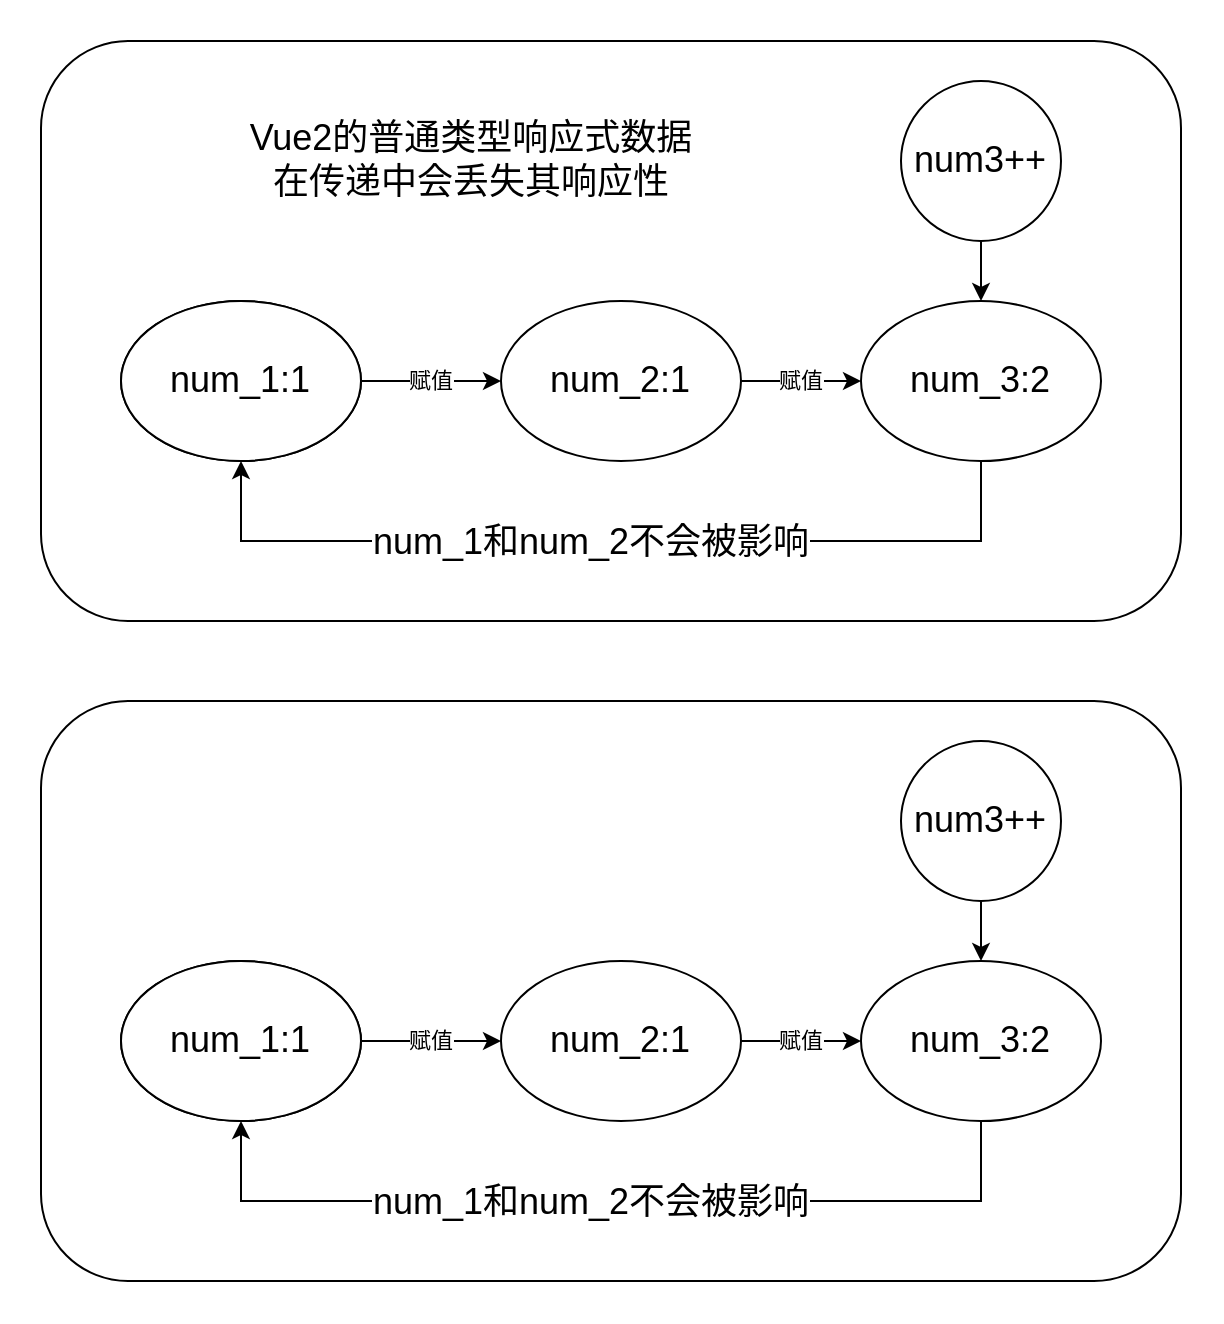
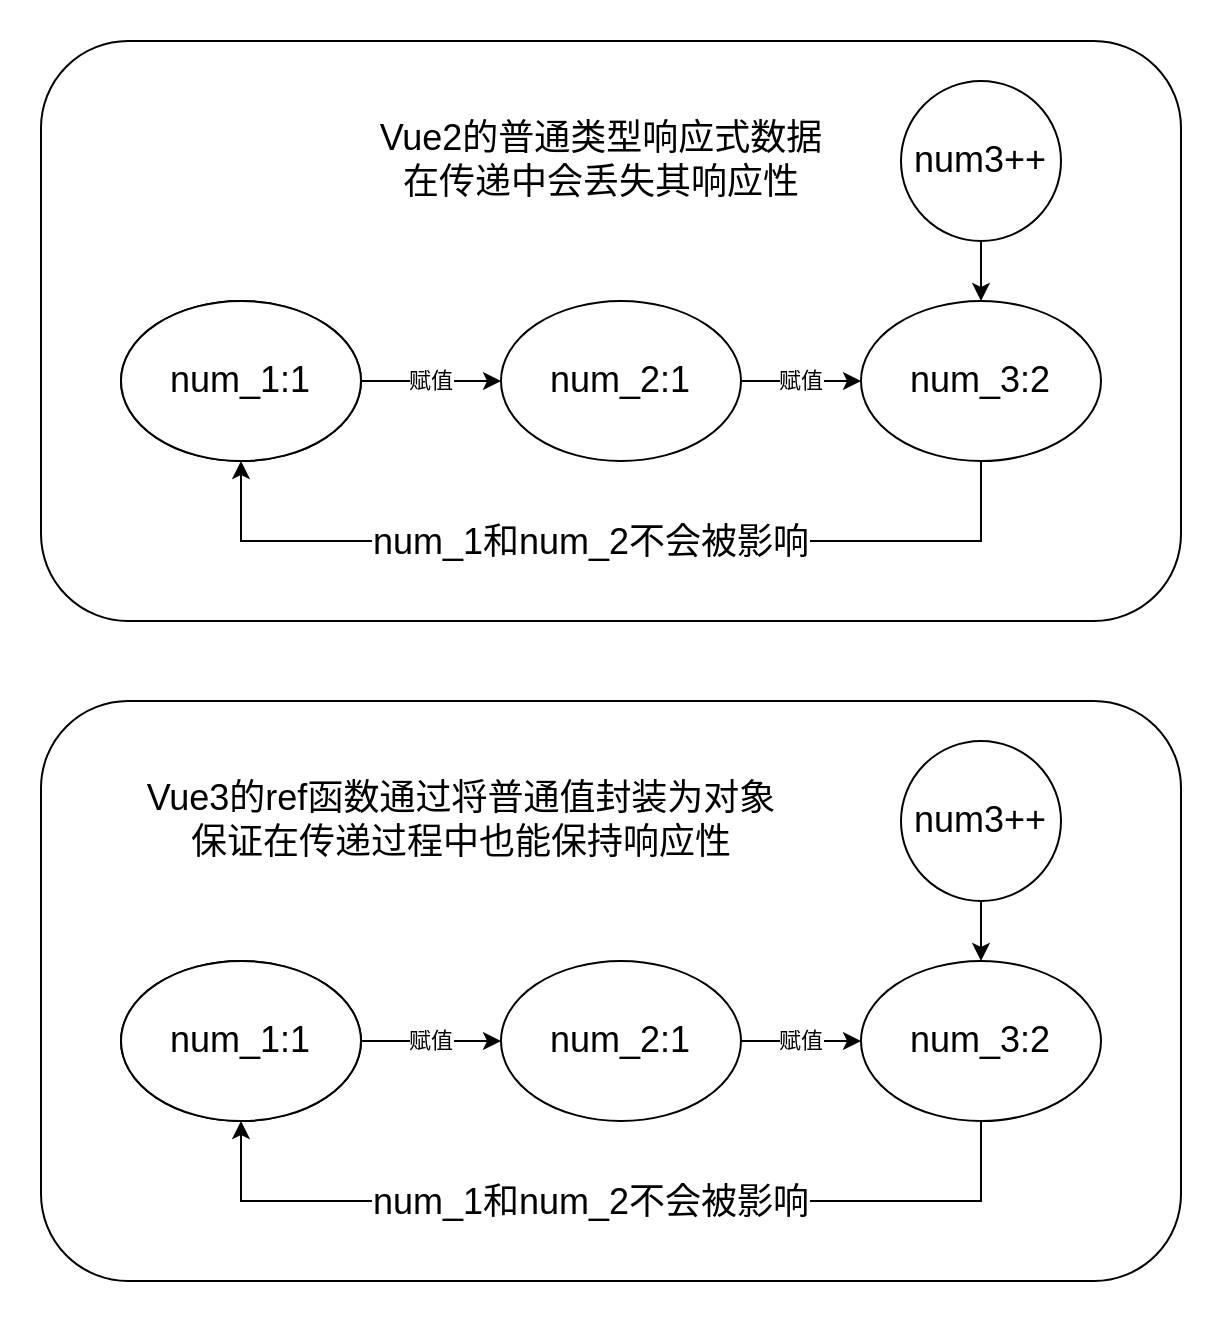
(471, 161) -> (601, 161)
none -> (461, 821)
